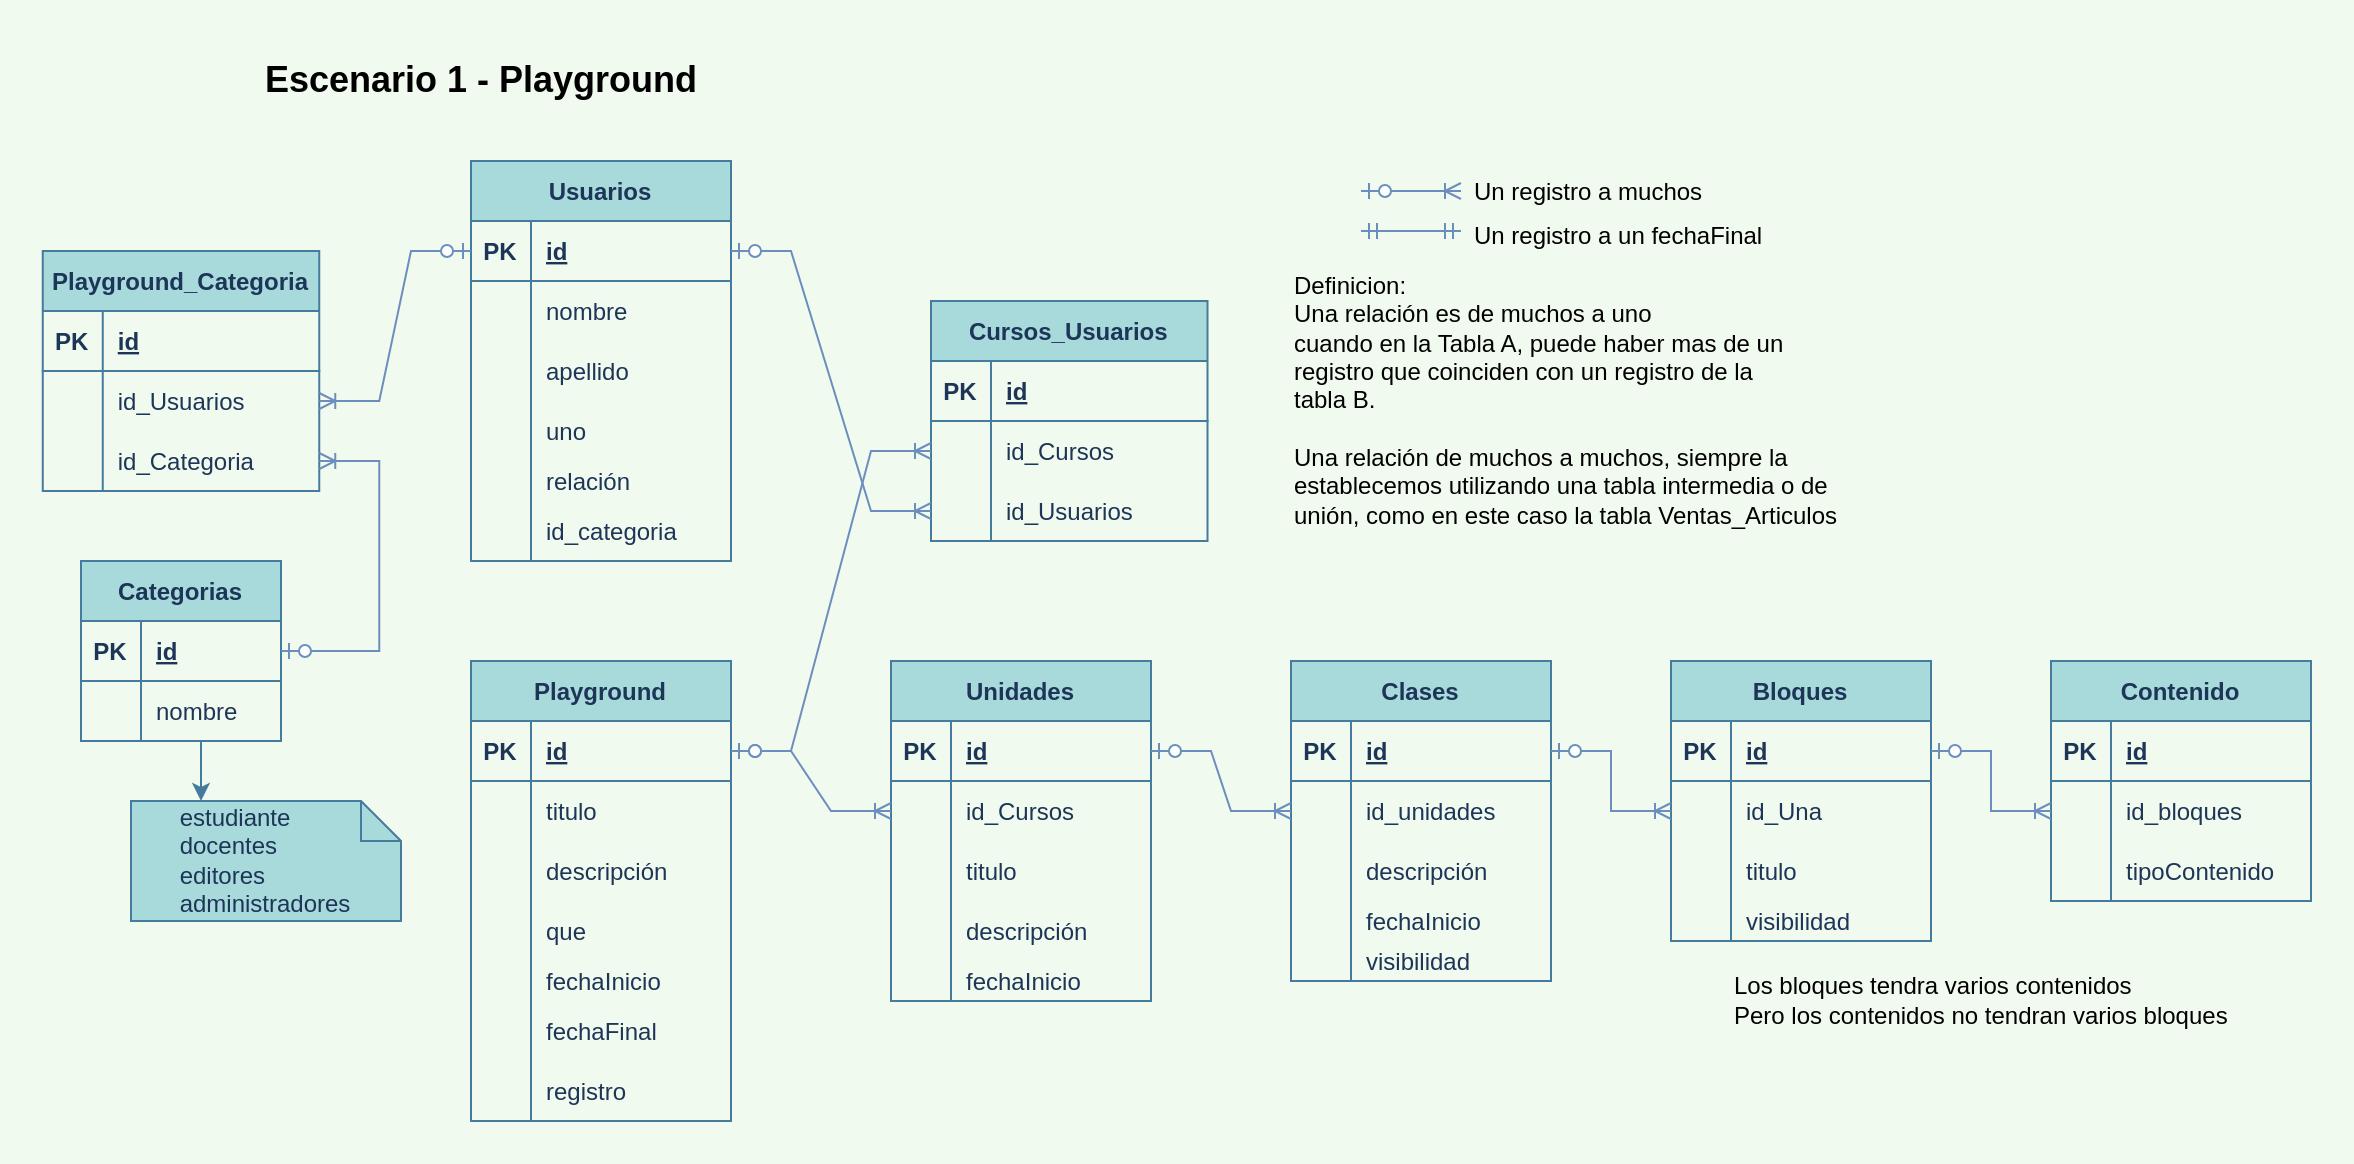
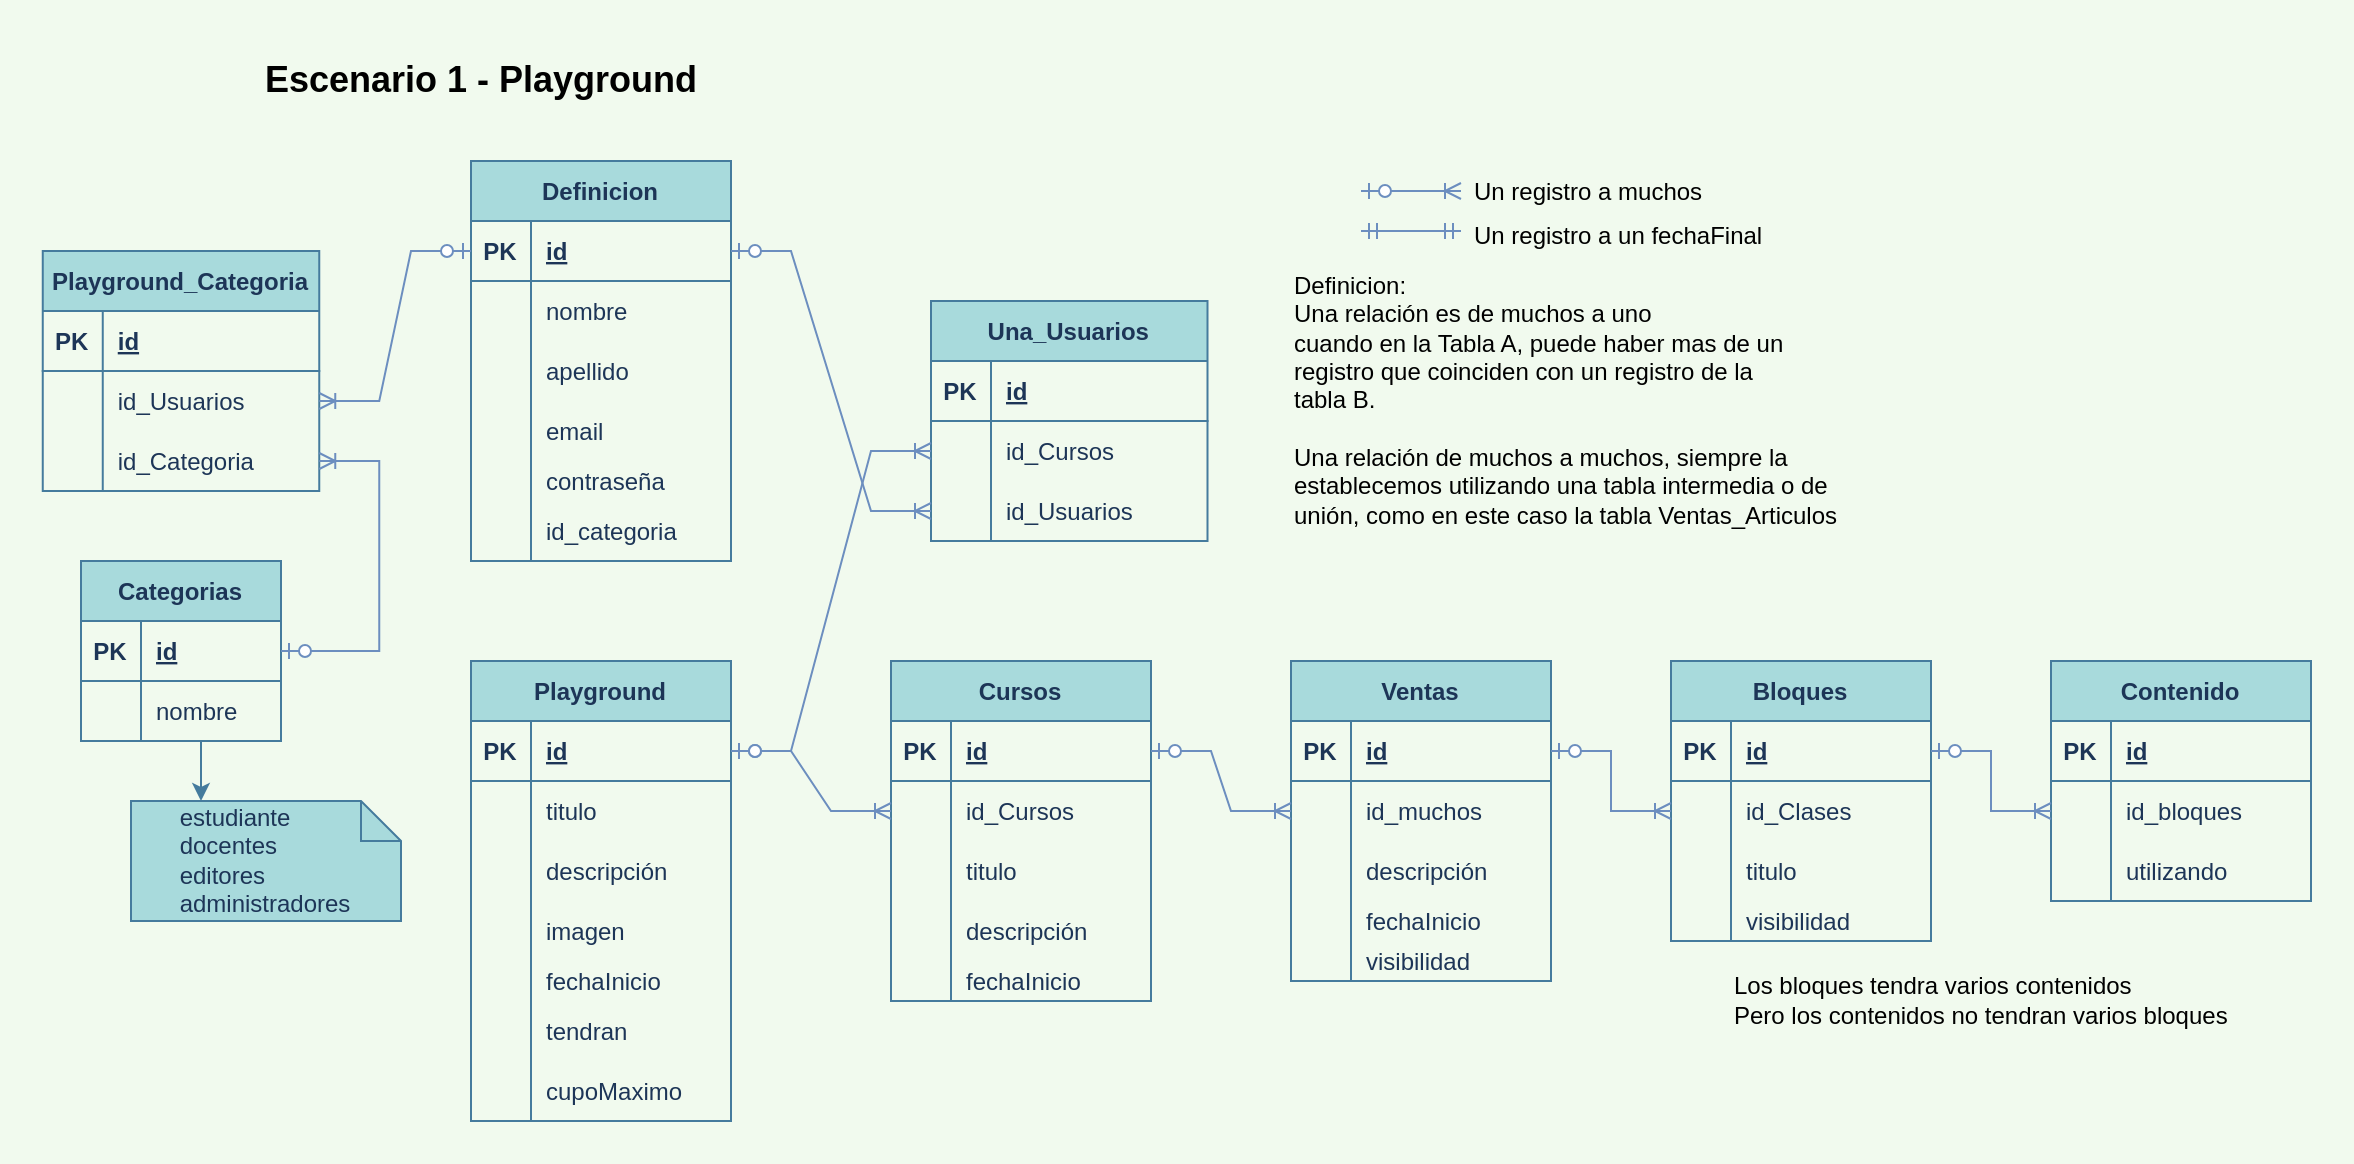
(600, 192) -> (600, 192)
(1068, 332) -> (1068, 332)
(566, 432) -> (573, 432)
(594, 482) -> (613, 482)
(1020, 692) -> (1020, 692)
(1420, 692) -> (1420, 692)
(1434, 812) -> (1423, 812)
(1783, 812) -> (1800, 812)
(2207, 872) -> (2184, 872)
(566, 932) -> (583, 932)
(607, 1032) -> (593, 1032)
(597, 1092) -> (610, 1092)
